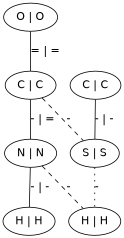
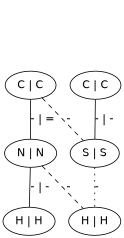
(31, 17) -> none
